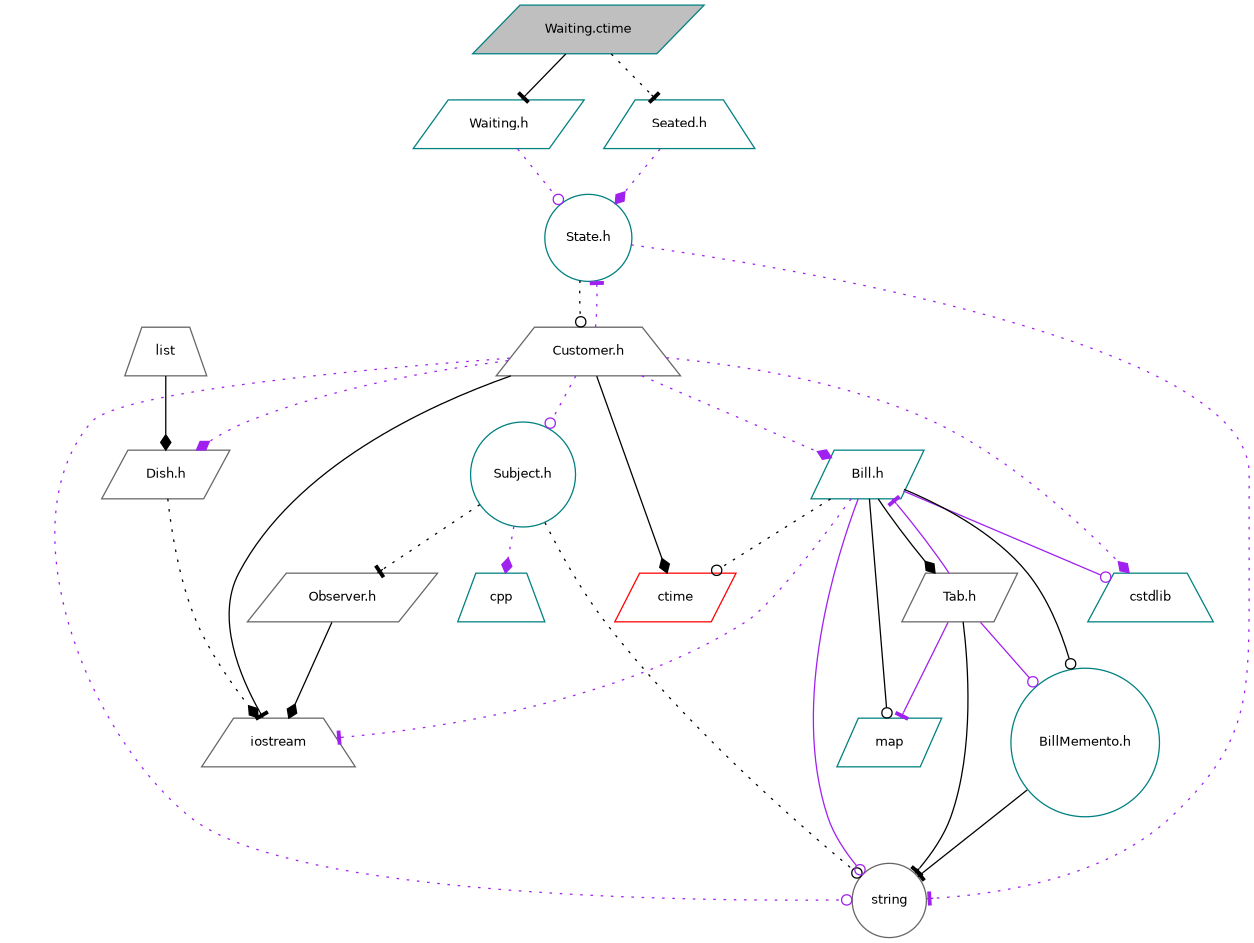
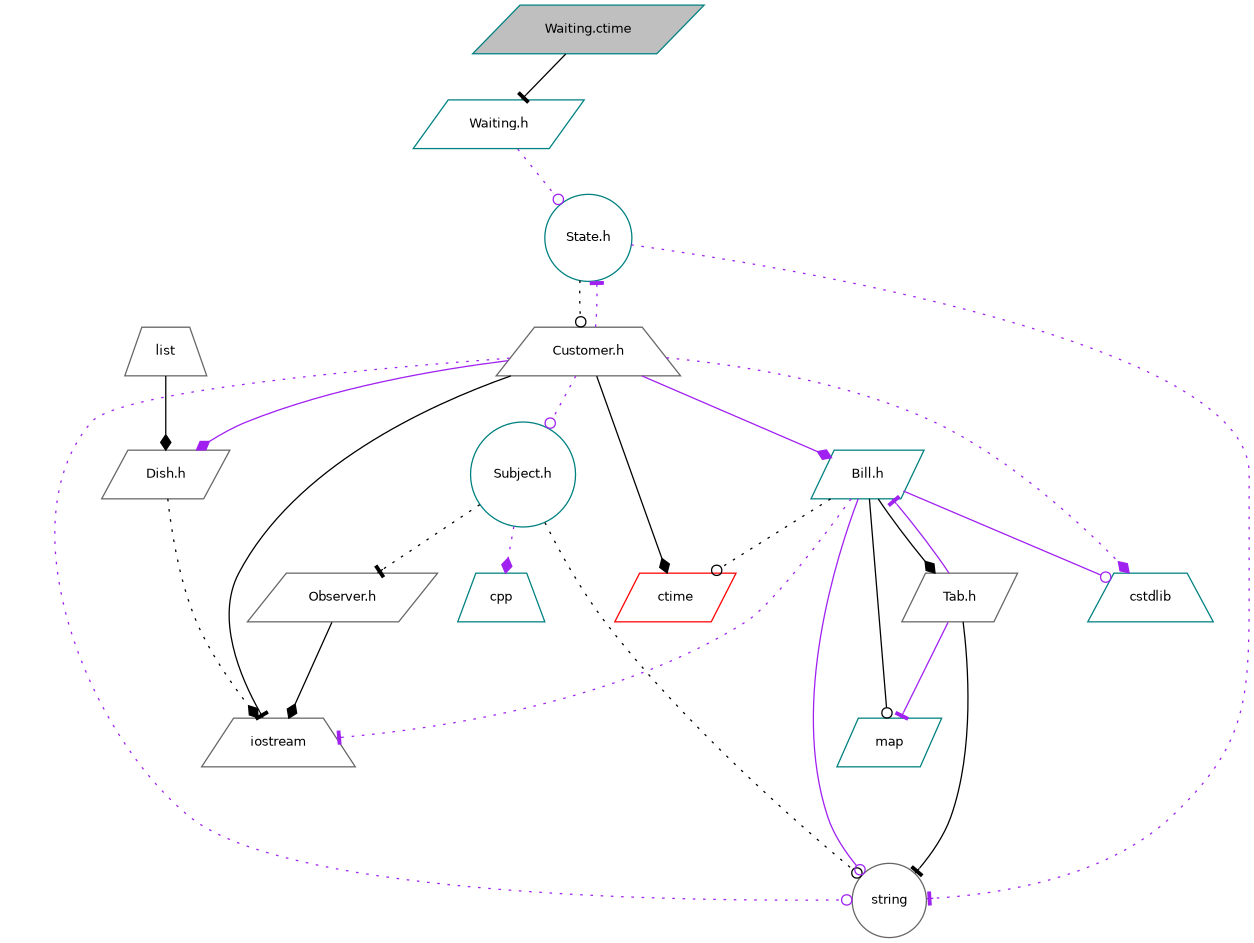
(679, 124) -> none
(355, 388) -> (355, 388)
(729, 414) -> (729, 414)
(1085, 742) -> none
